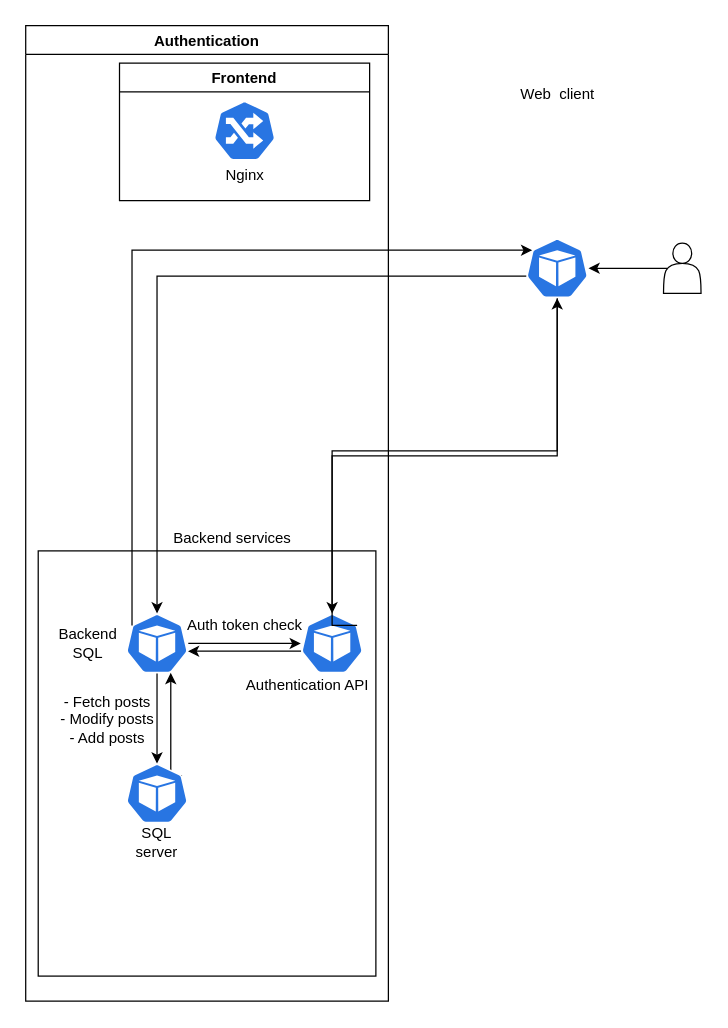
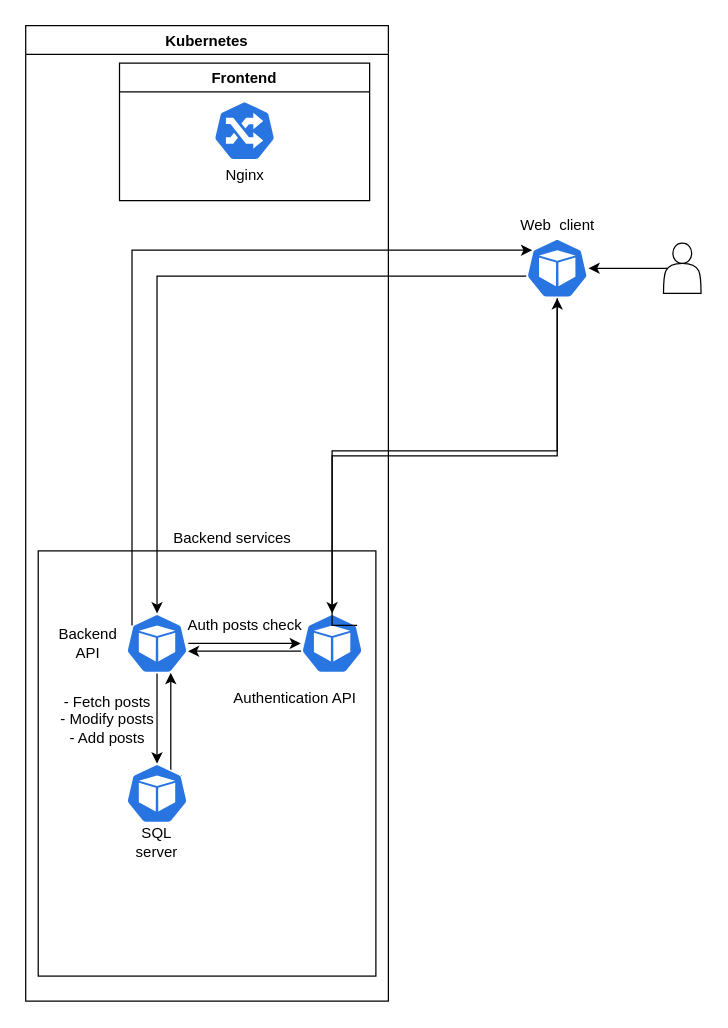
(206, 41) -> (206, 41)
(557, 94) -> (557, 226)
(245, 626) -> (245, 626)
(88, 643) -> (88, 643)
(307, 686) -> (294, 698)
